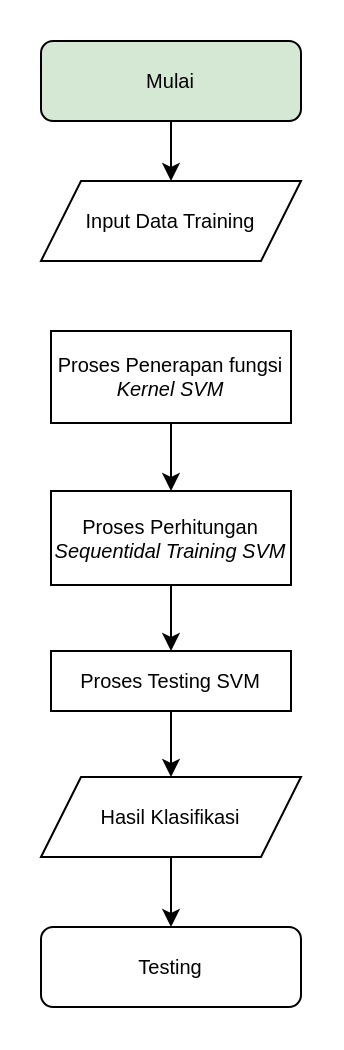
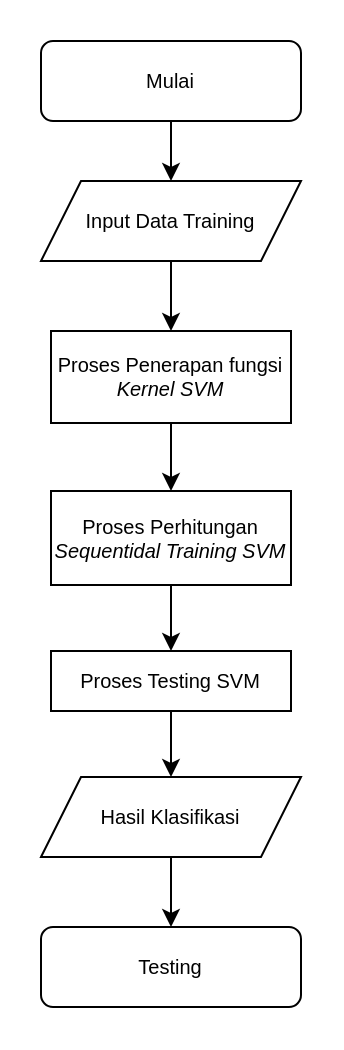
(171, 81) -> (171, 81)
none -> (171, 299)
